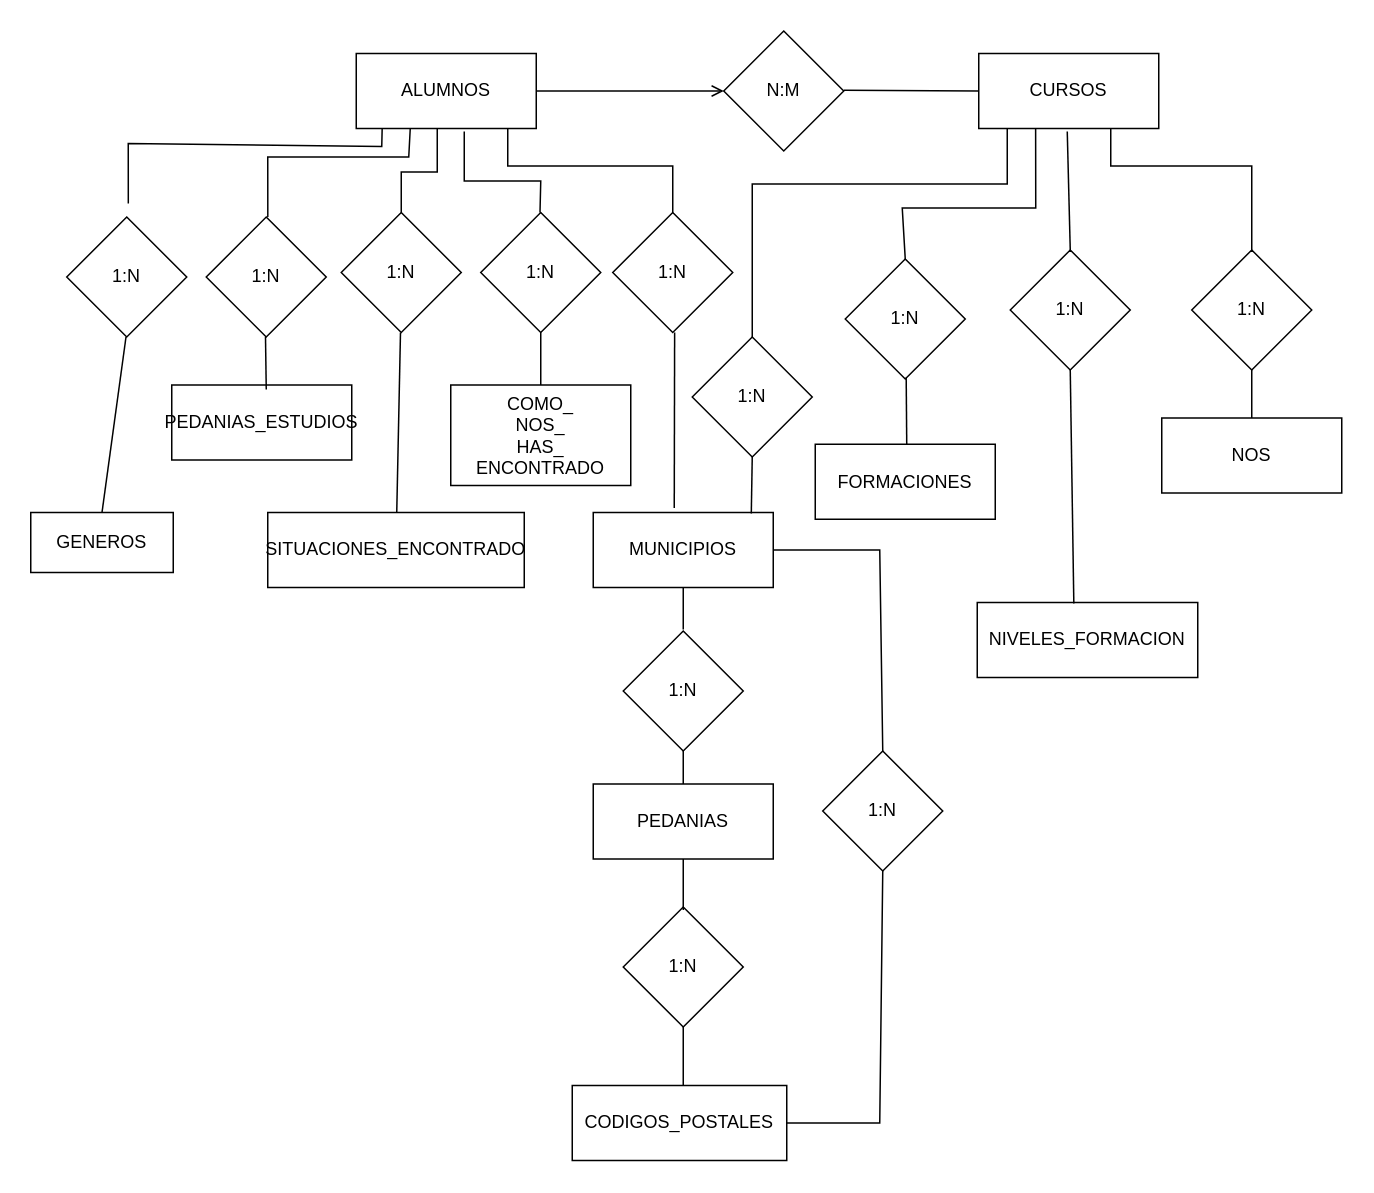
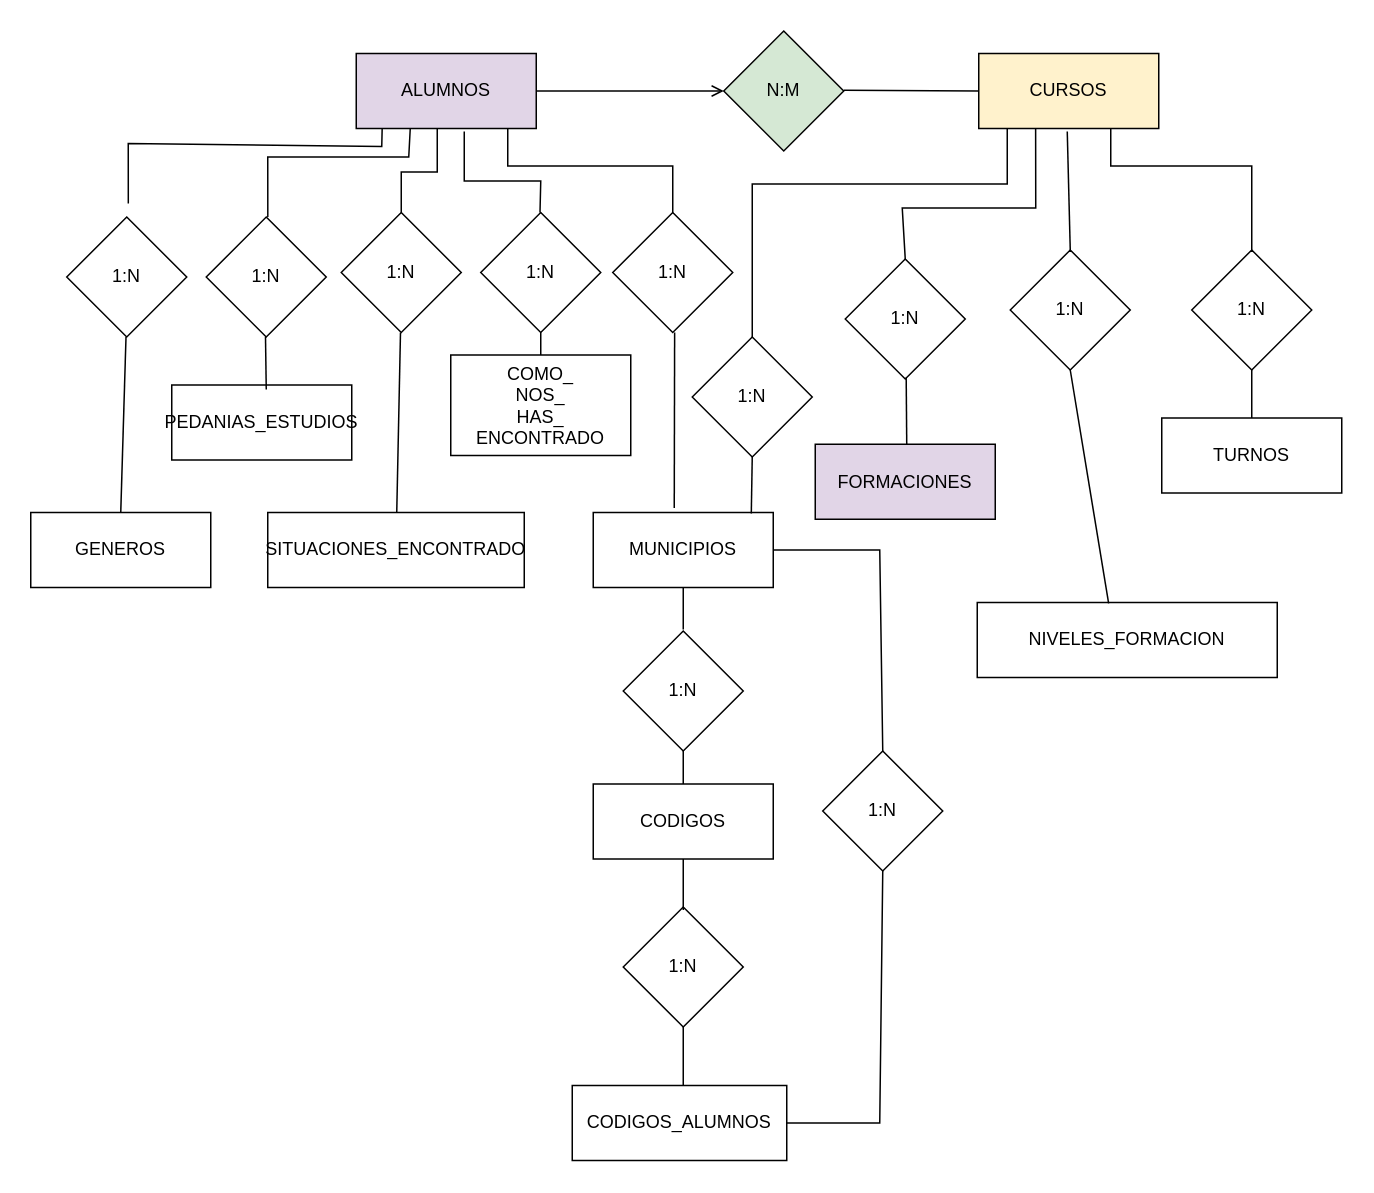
(446, 91) -> (446, 91)
(784, 91) -> (784, 91)
(1069, 91) -> (1069, 91)
(541, 435) -> (541, 405)
(1252, 455) -> (1252, 455)
(905, 482) -> (905, 482)
(102, 542) -> (121, 550)
(1088, 640) -> (1127, 640)
(683, 821) -> (683, 821)
(680, 1123) -> (680, 1123)
